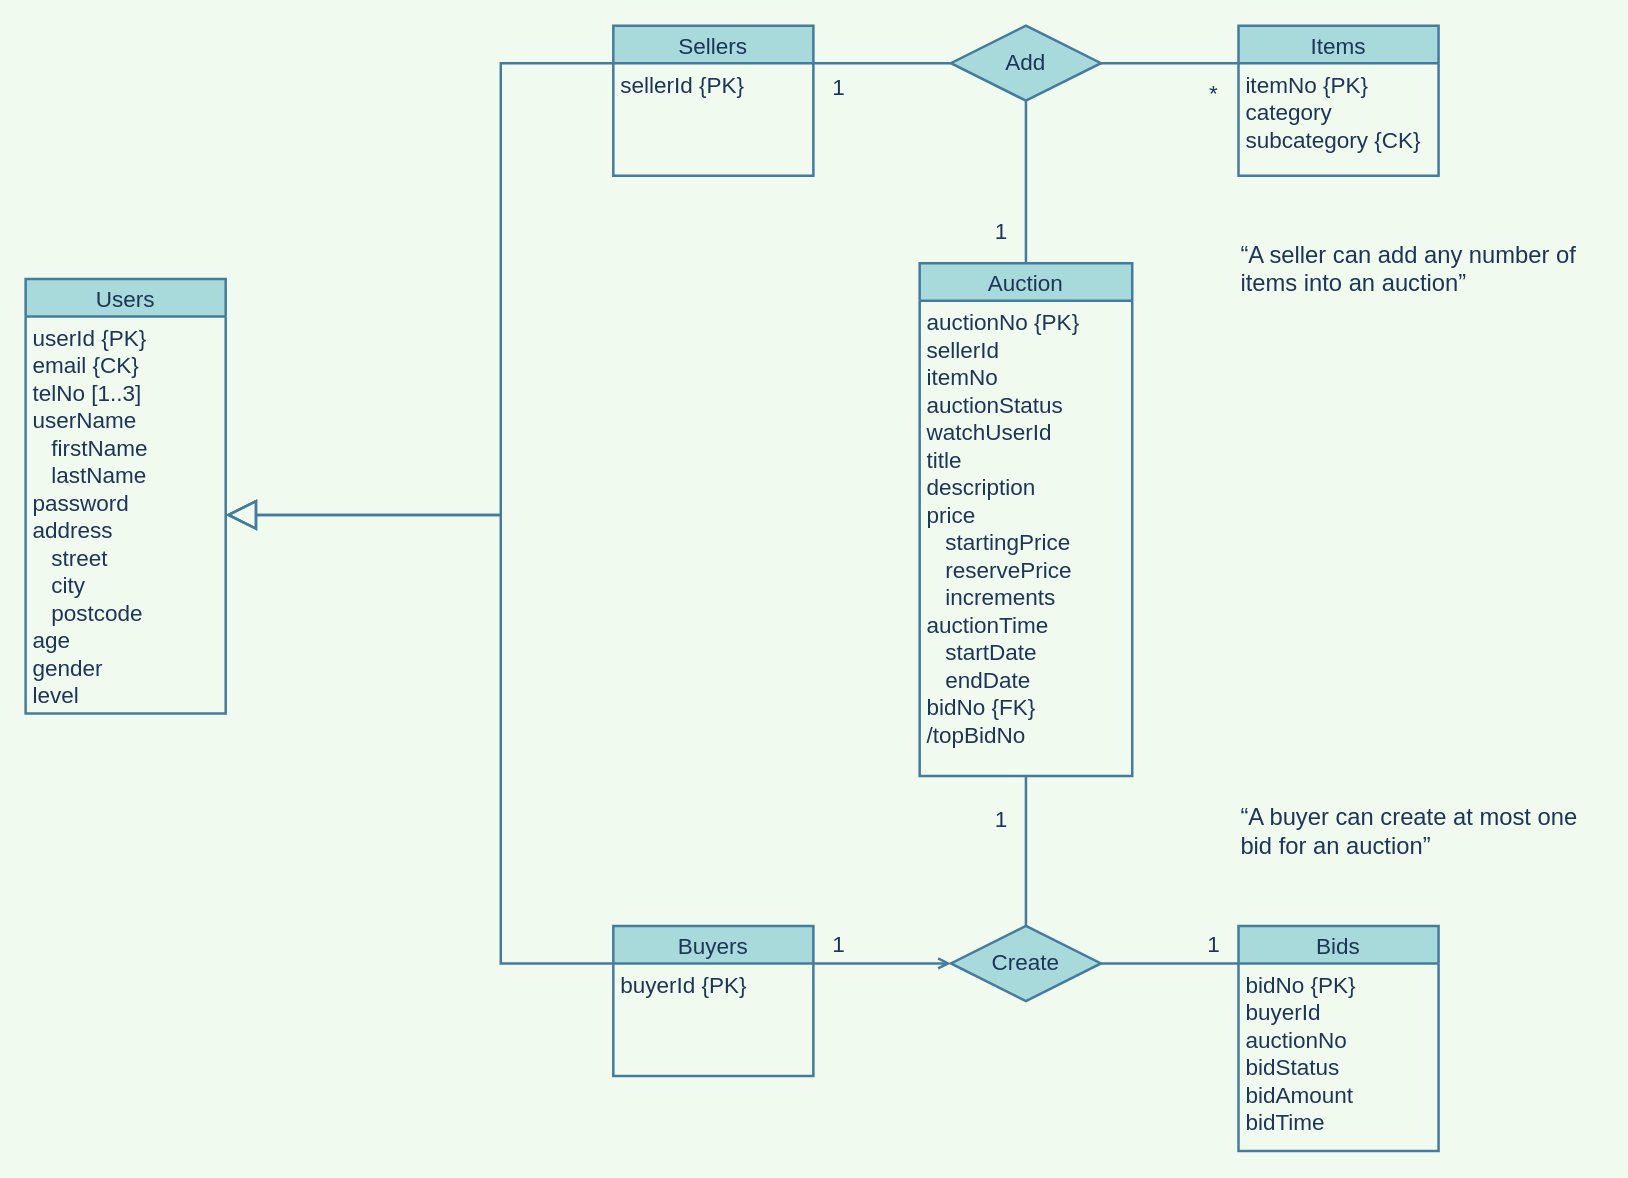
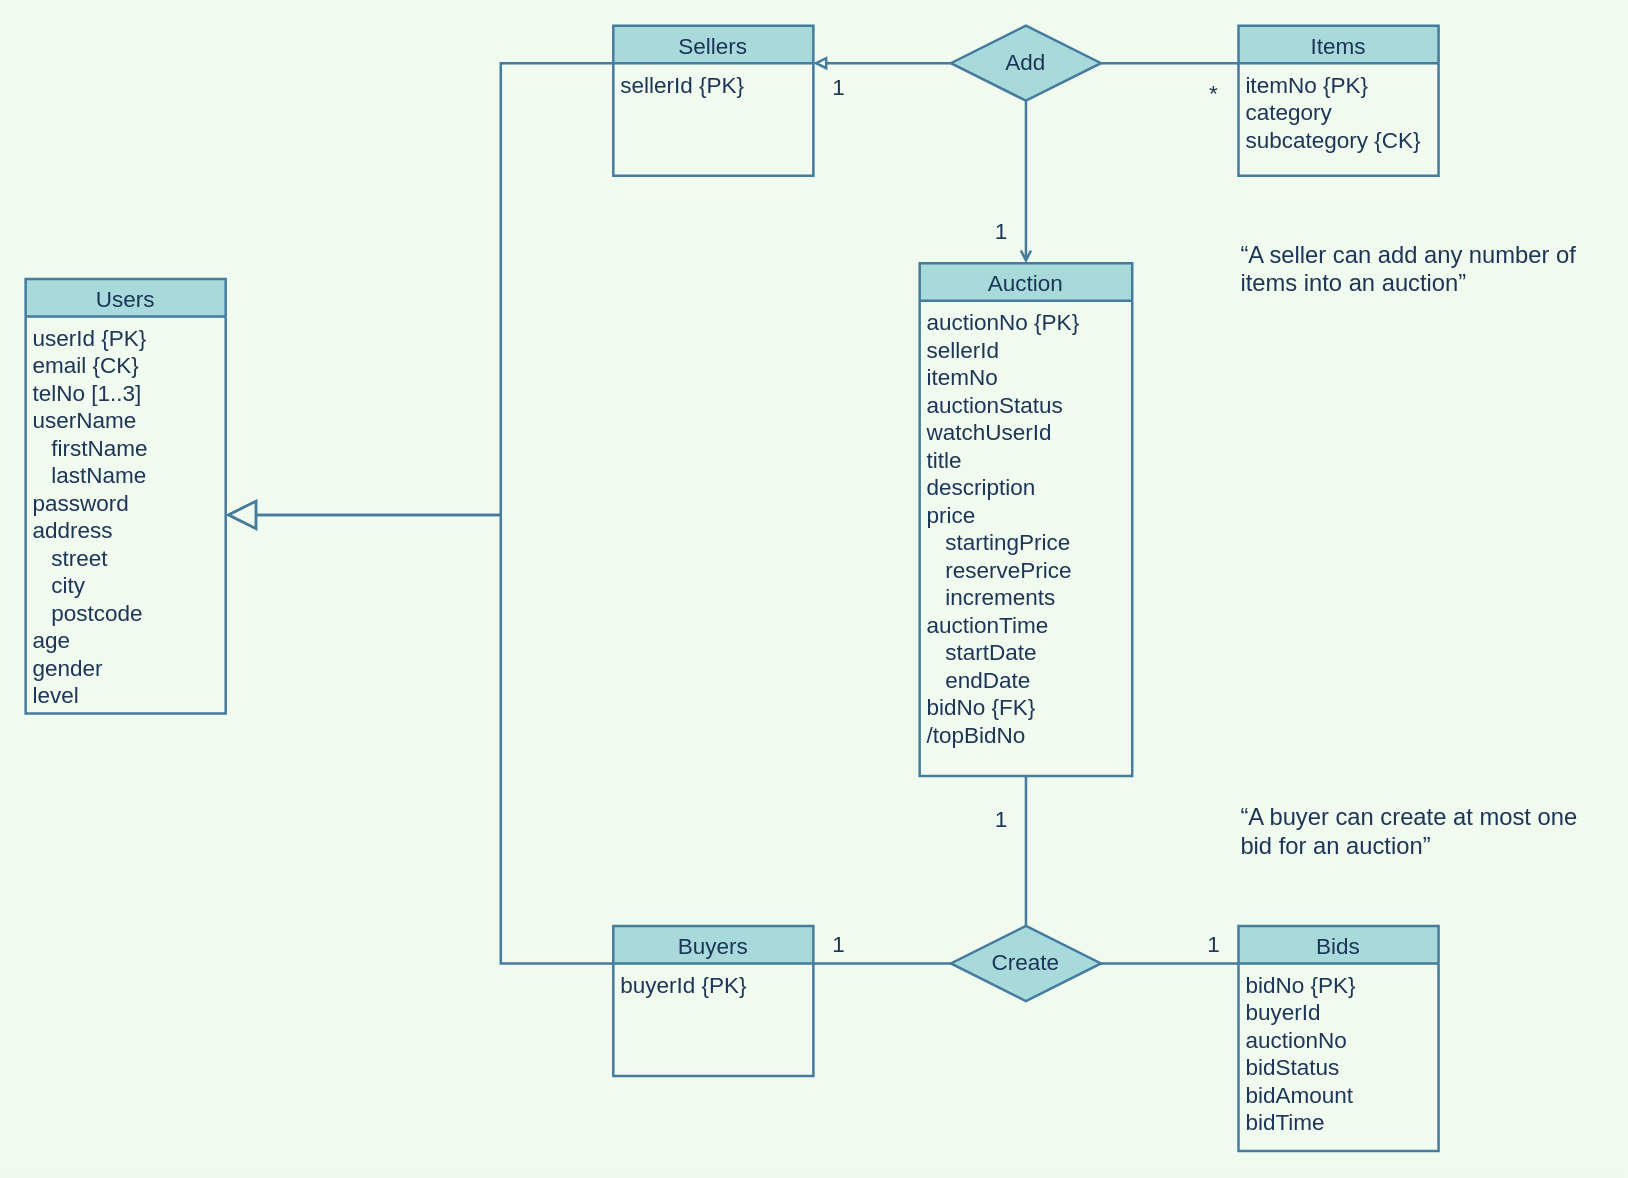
(822, 63) -> (827, 63)
(1026, 256) -> (1026, 255)
(942, 963) -> (943, 963)
